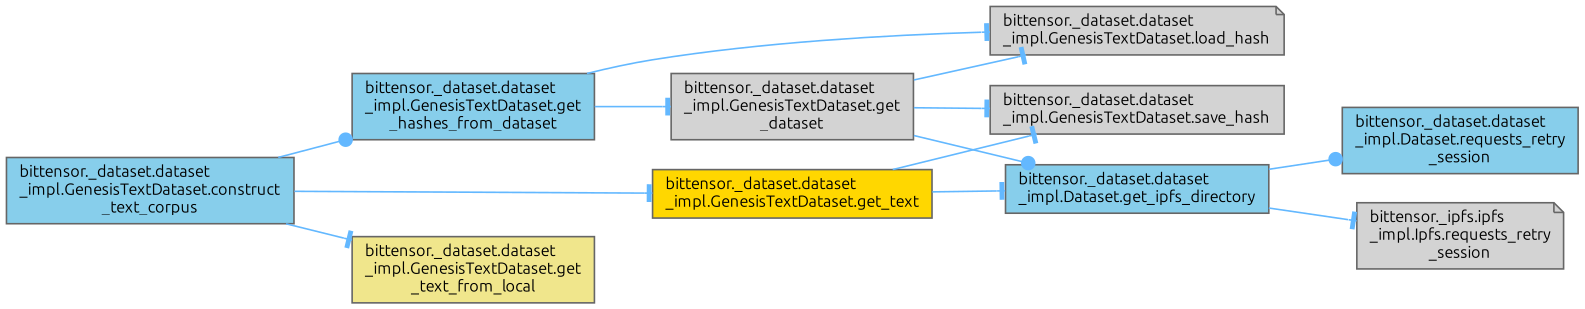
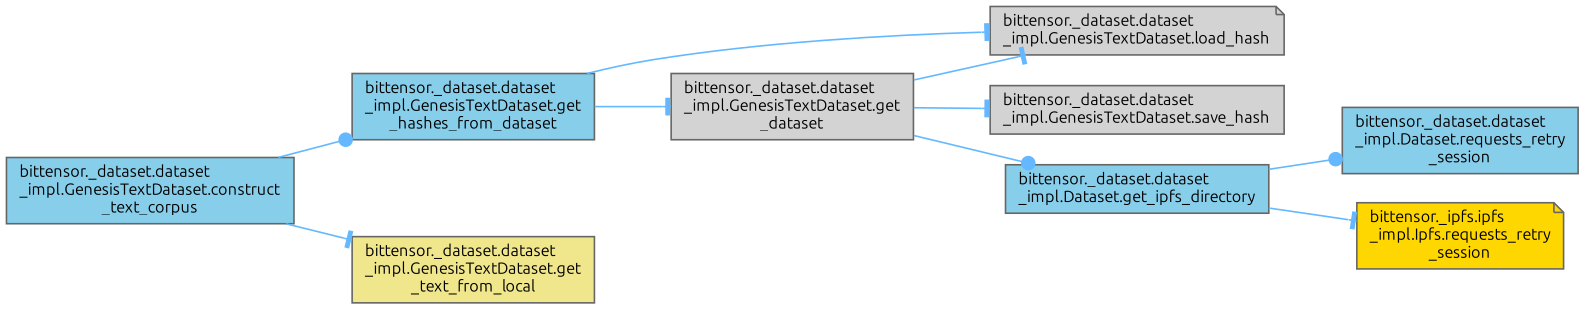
(792, 194) -> none
(1460, 236) -> (1460, 236)
